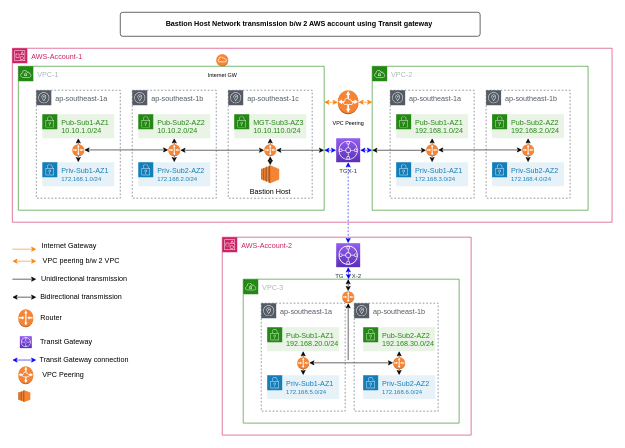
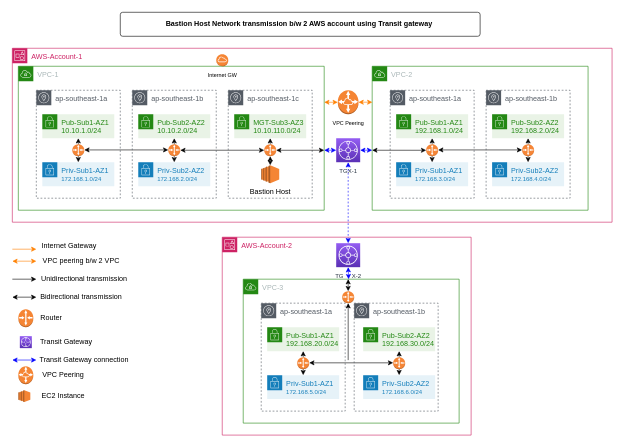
none -> (63, 396)
